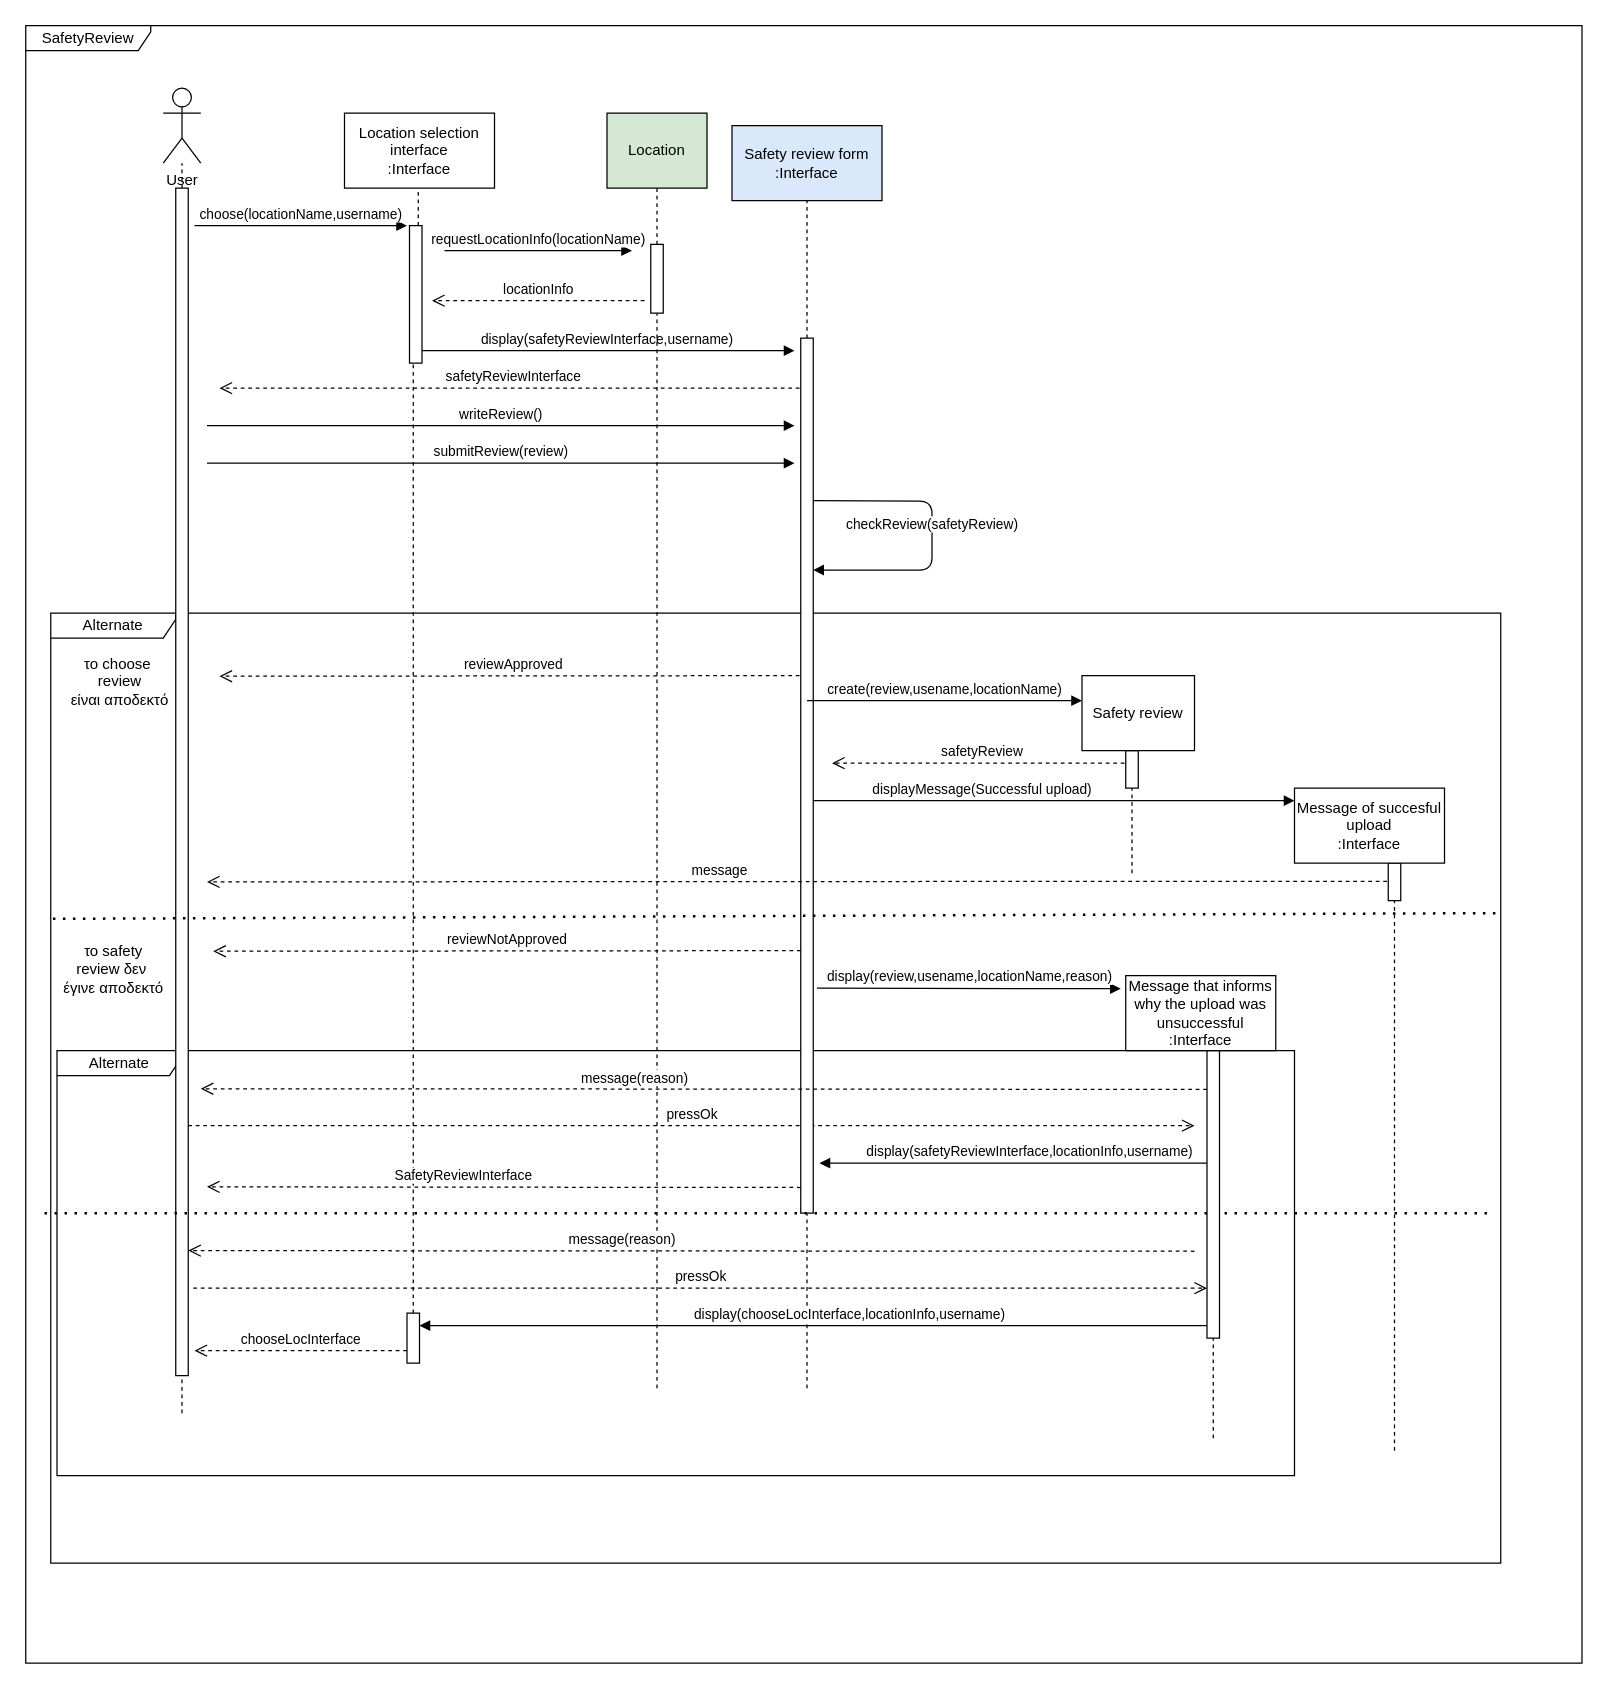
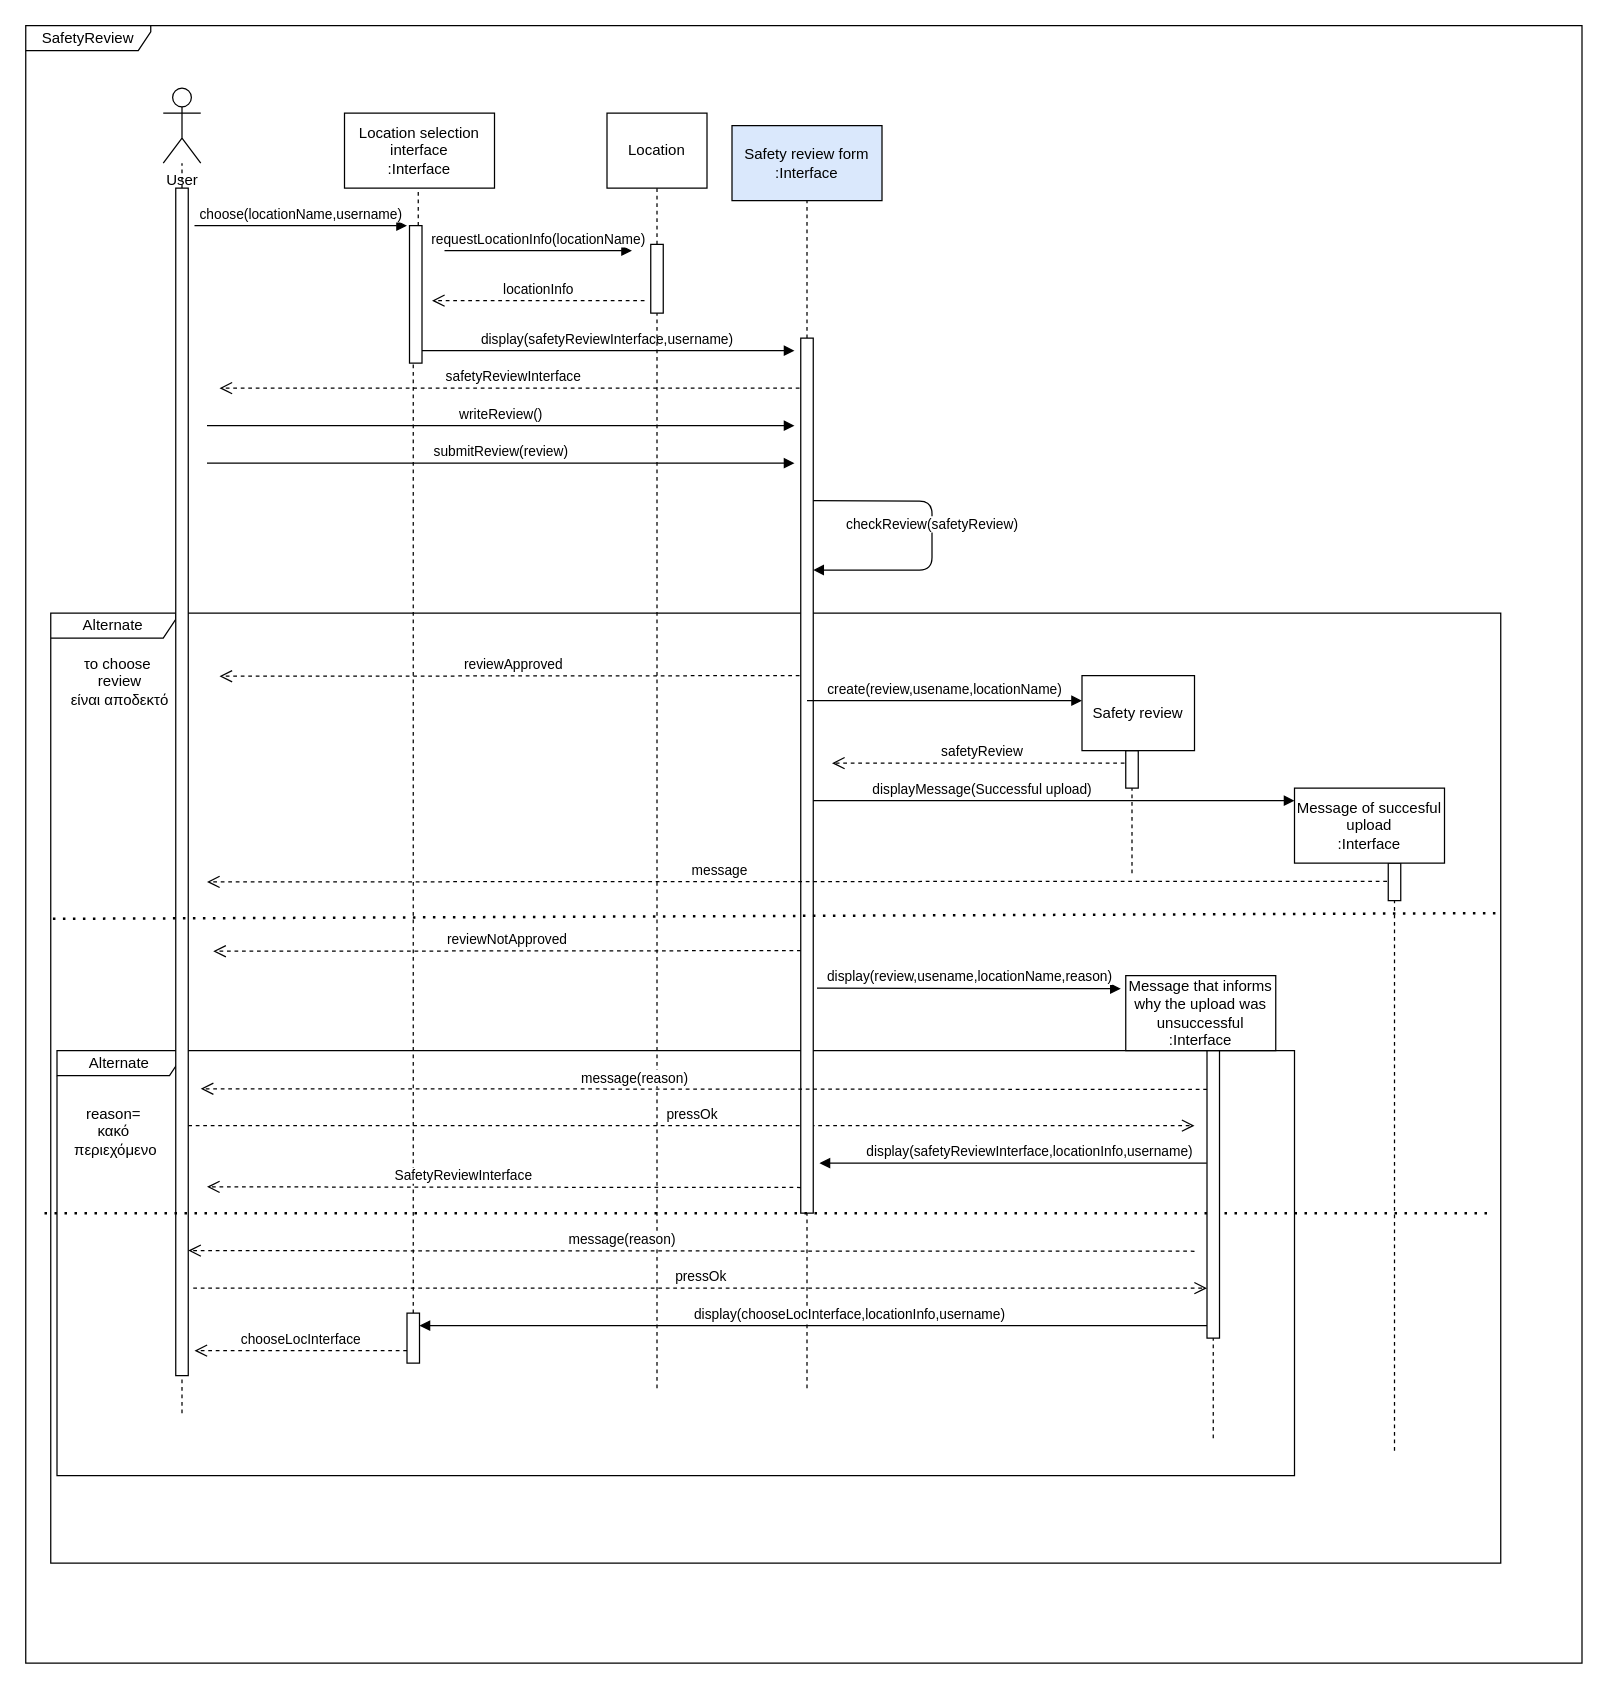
(657, 151) -> (657, 151)
(113, 969) -> none
none -> (113, 1132)
